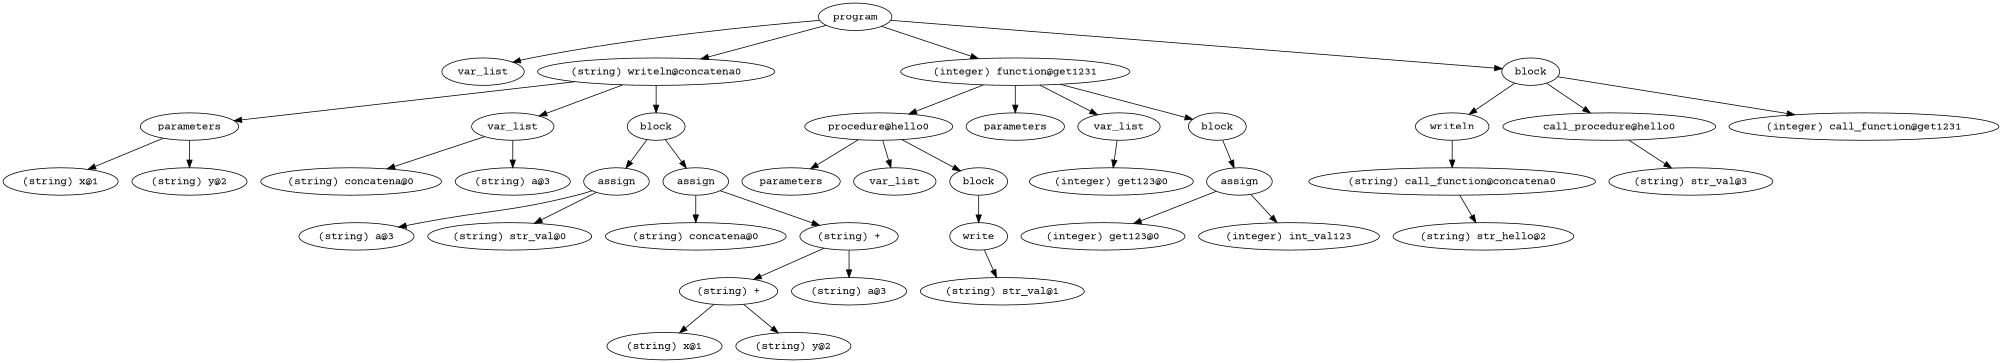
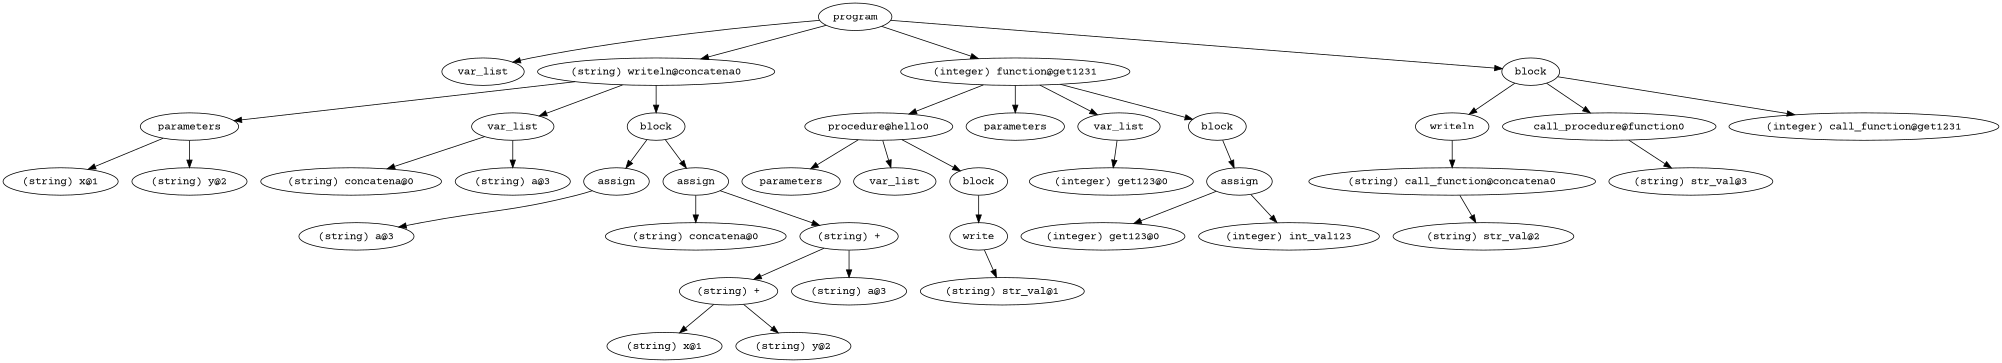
(1609, 127) -> (1609, 127)
(510, 236) -> none
(1483, 236) -> (1483, 236)
